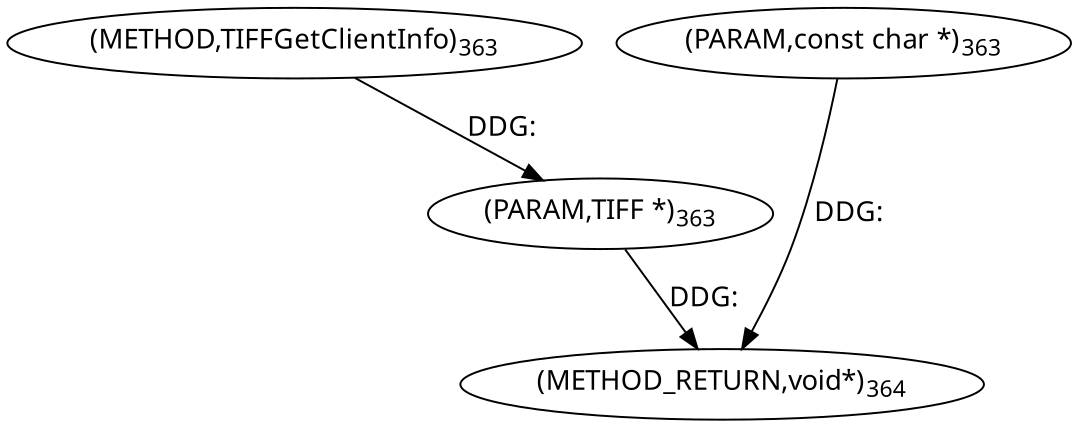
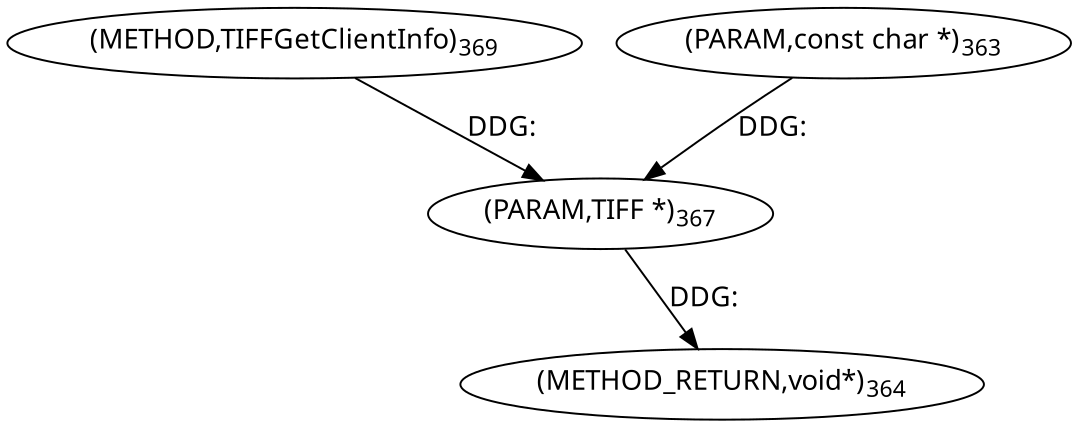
(479, 40) -> (479, 40)
(805, 209) -> (726, 122)
(697, 211) -> (697, 211)
